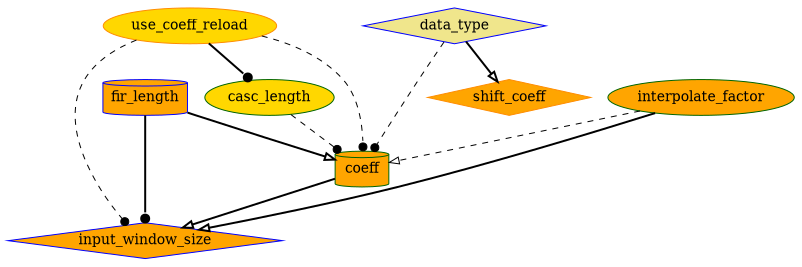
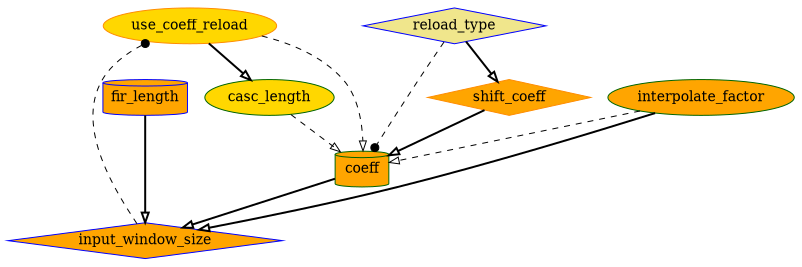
(454, 26) -> (454, 26)
(226, 58) -> (226, 58)
(333, 70) -> (333, 70)
(76, 121) -> (94, 130)
(312, 131) -> (312, 131)
(256, 135) -> (441, 131)
(145, 164) -> (145, 164)
